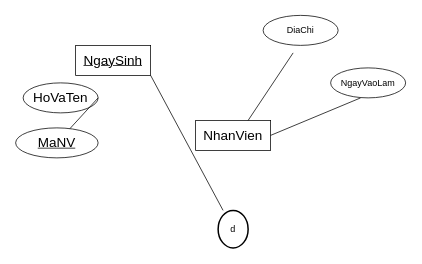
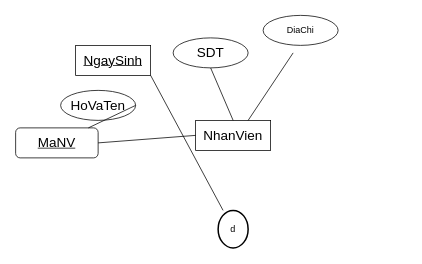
none -> (210, 53)
(368, 83) -> none
none -> (222, 95)
(60, 98) -> (98, 105)
(316, 116) -> none
none -> (146, 139)
(57, 143) -> (57, 143)
